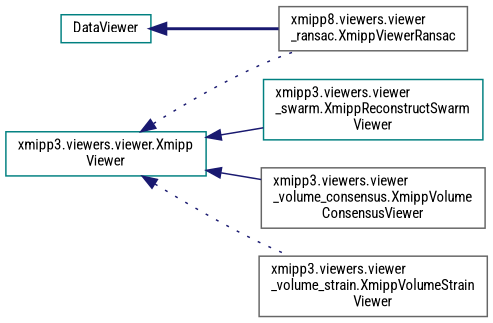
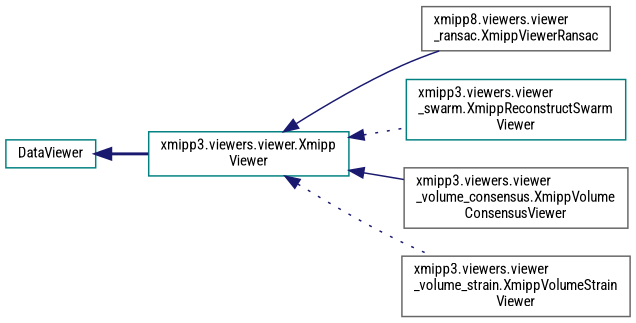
(222, 29) -> (130, 154)
(223, 83) -> (366, 83)
(242, 131) -> (385, 131)
